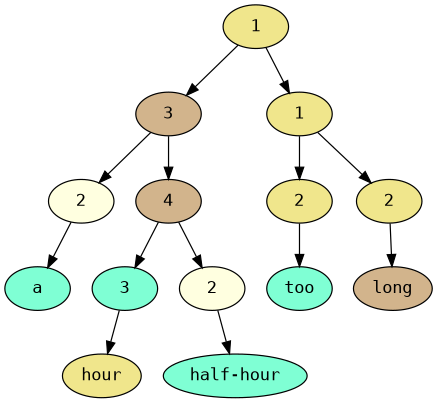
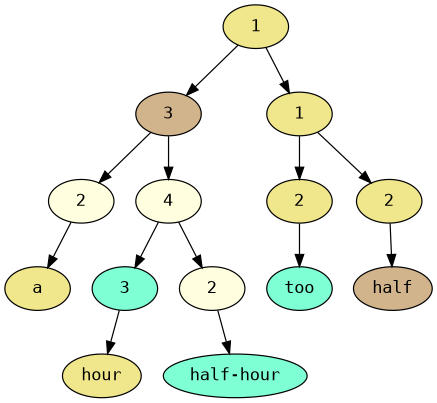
(169, 201) -> (169, 201)
(38, 289) -> (38, 289)
(393, 289) -> (393, 289)
